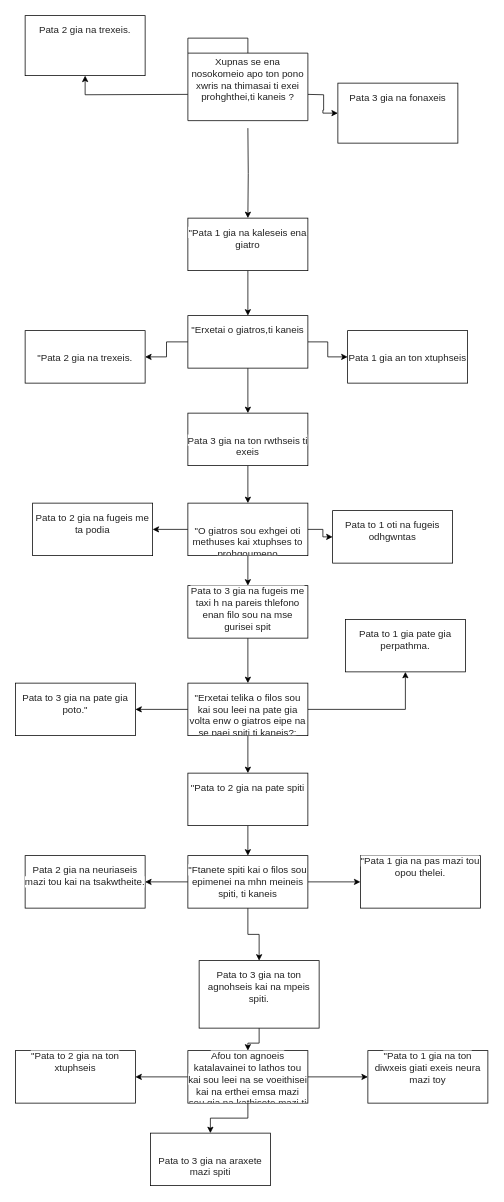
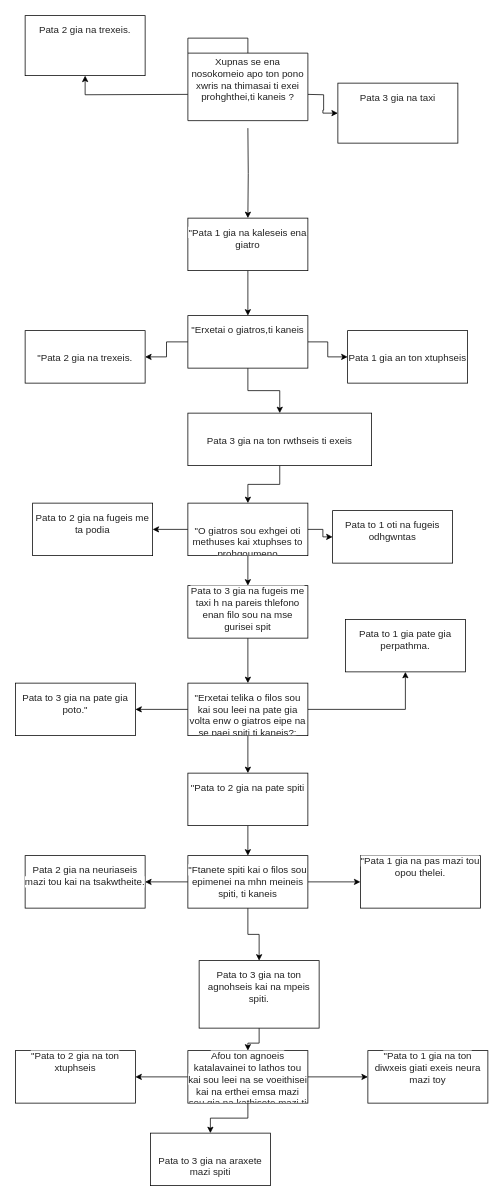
(398, 83) -> (398, 83)
(248, 439) -> (280, 439)
